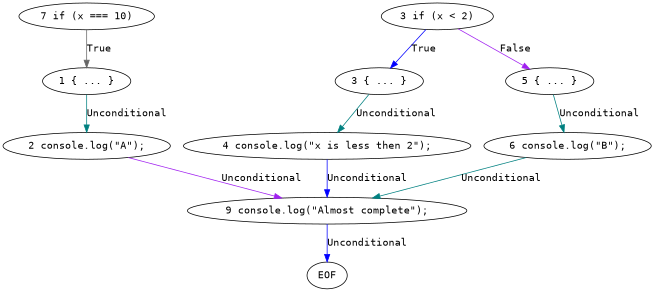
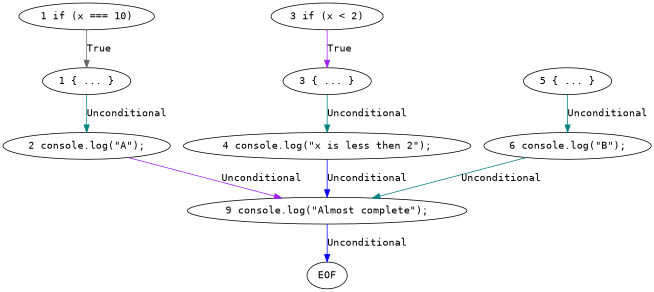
(87, 16) -> (87, 16)
(411, 46) -> (327, 45)
(491, 47) -> none
